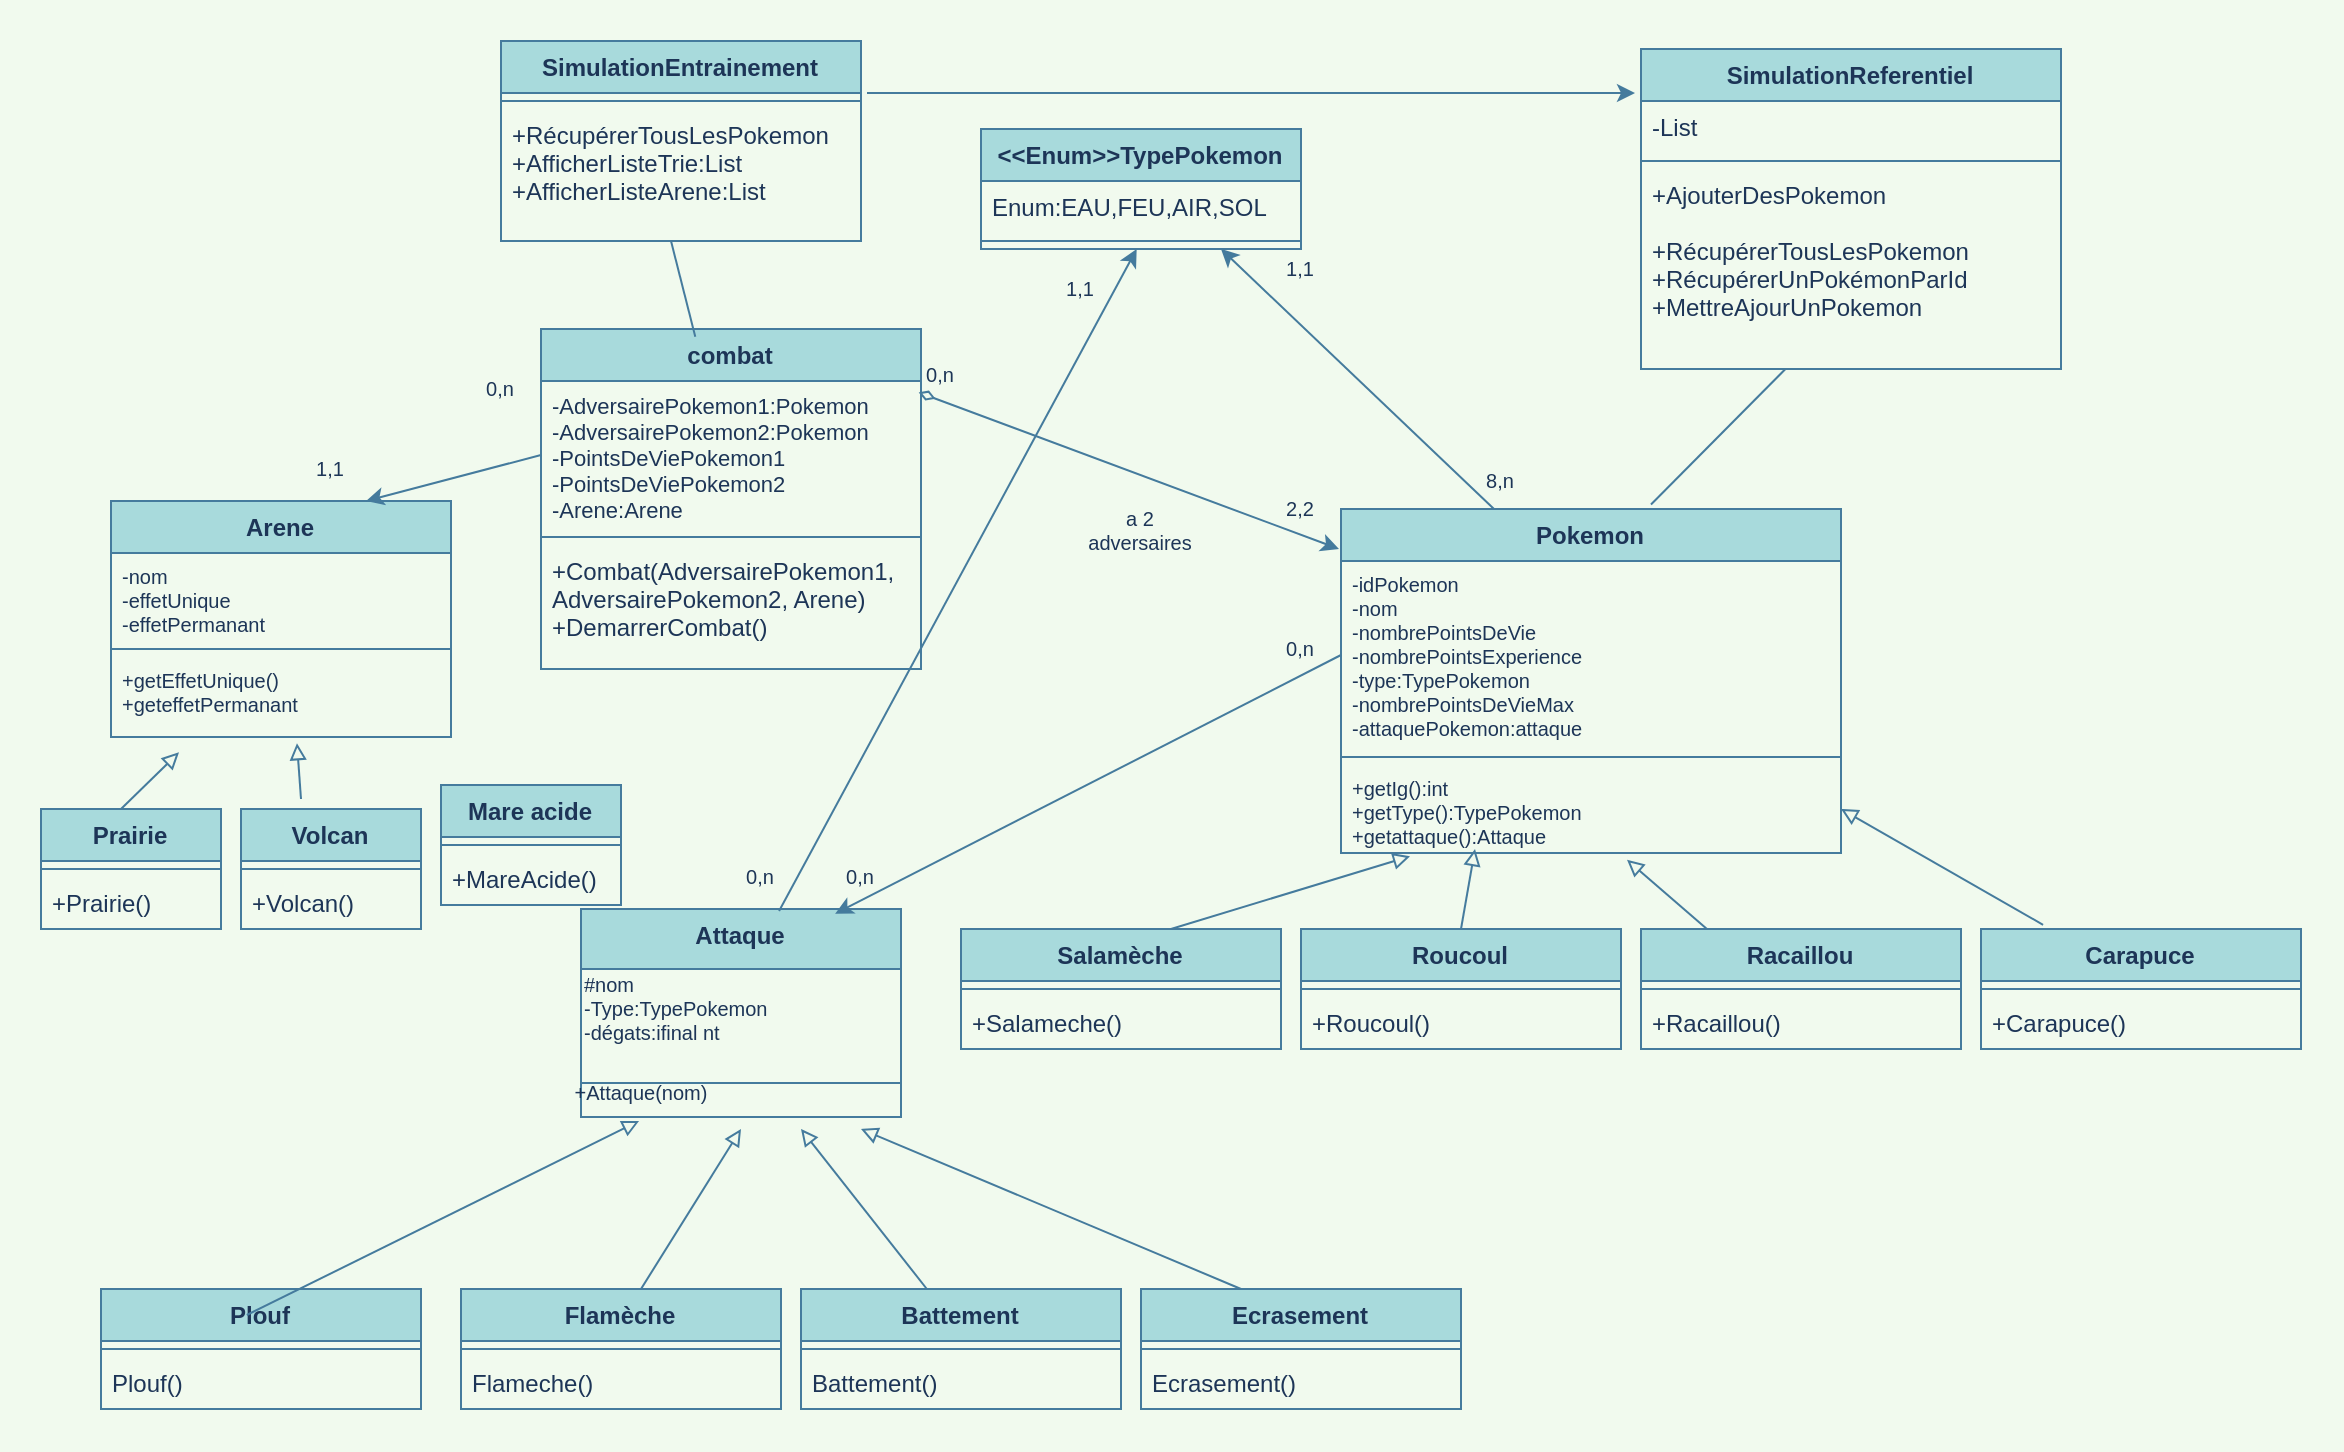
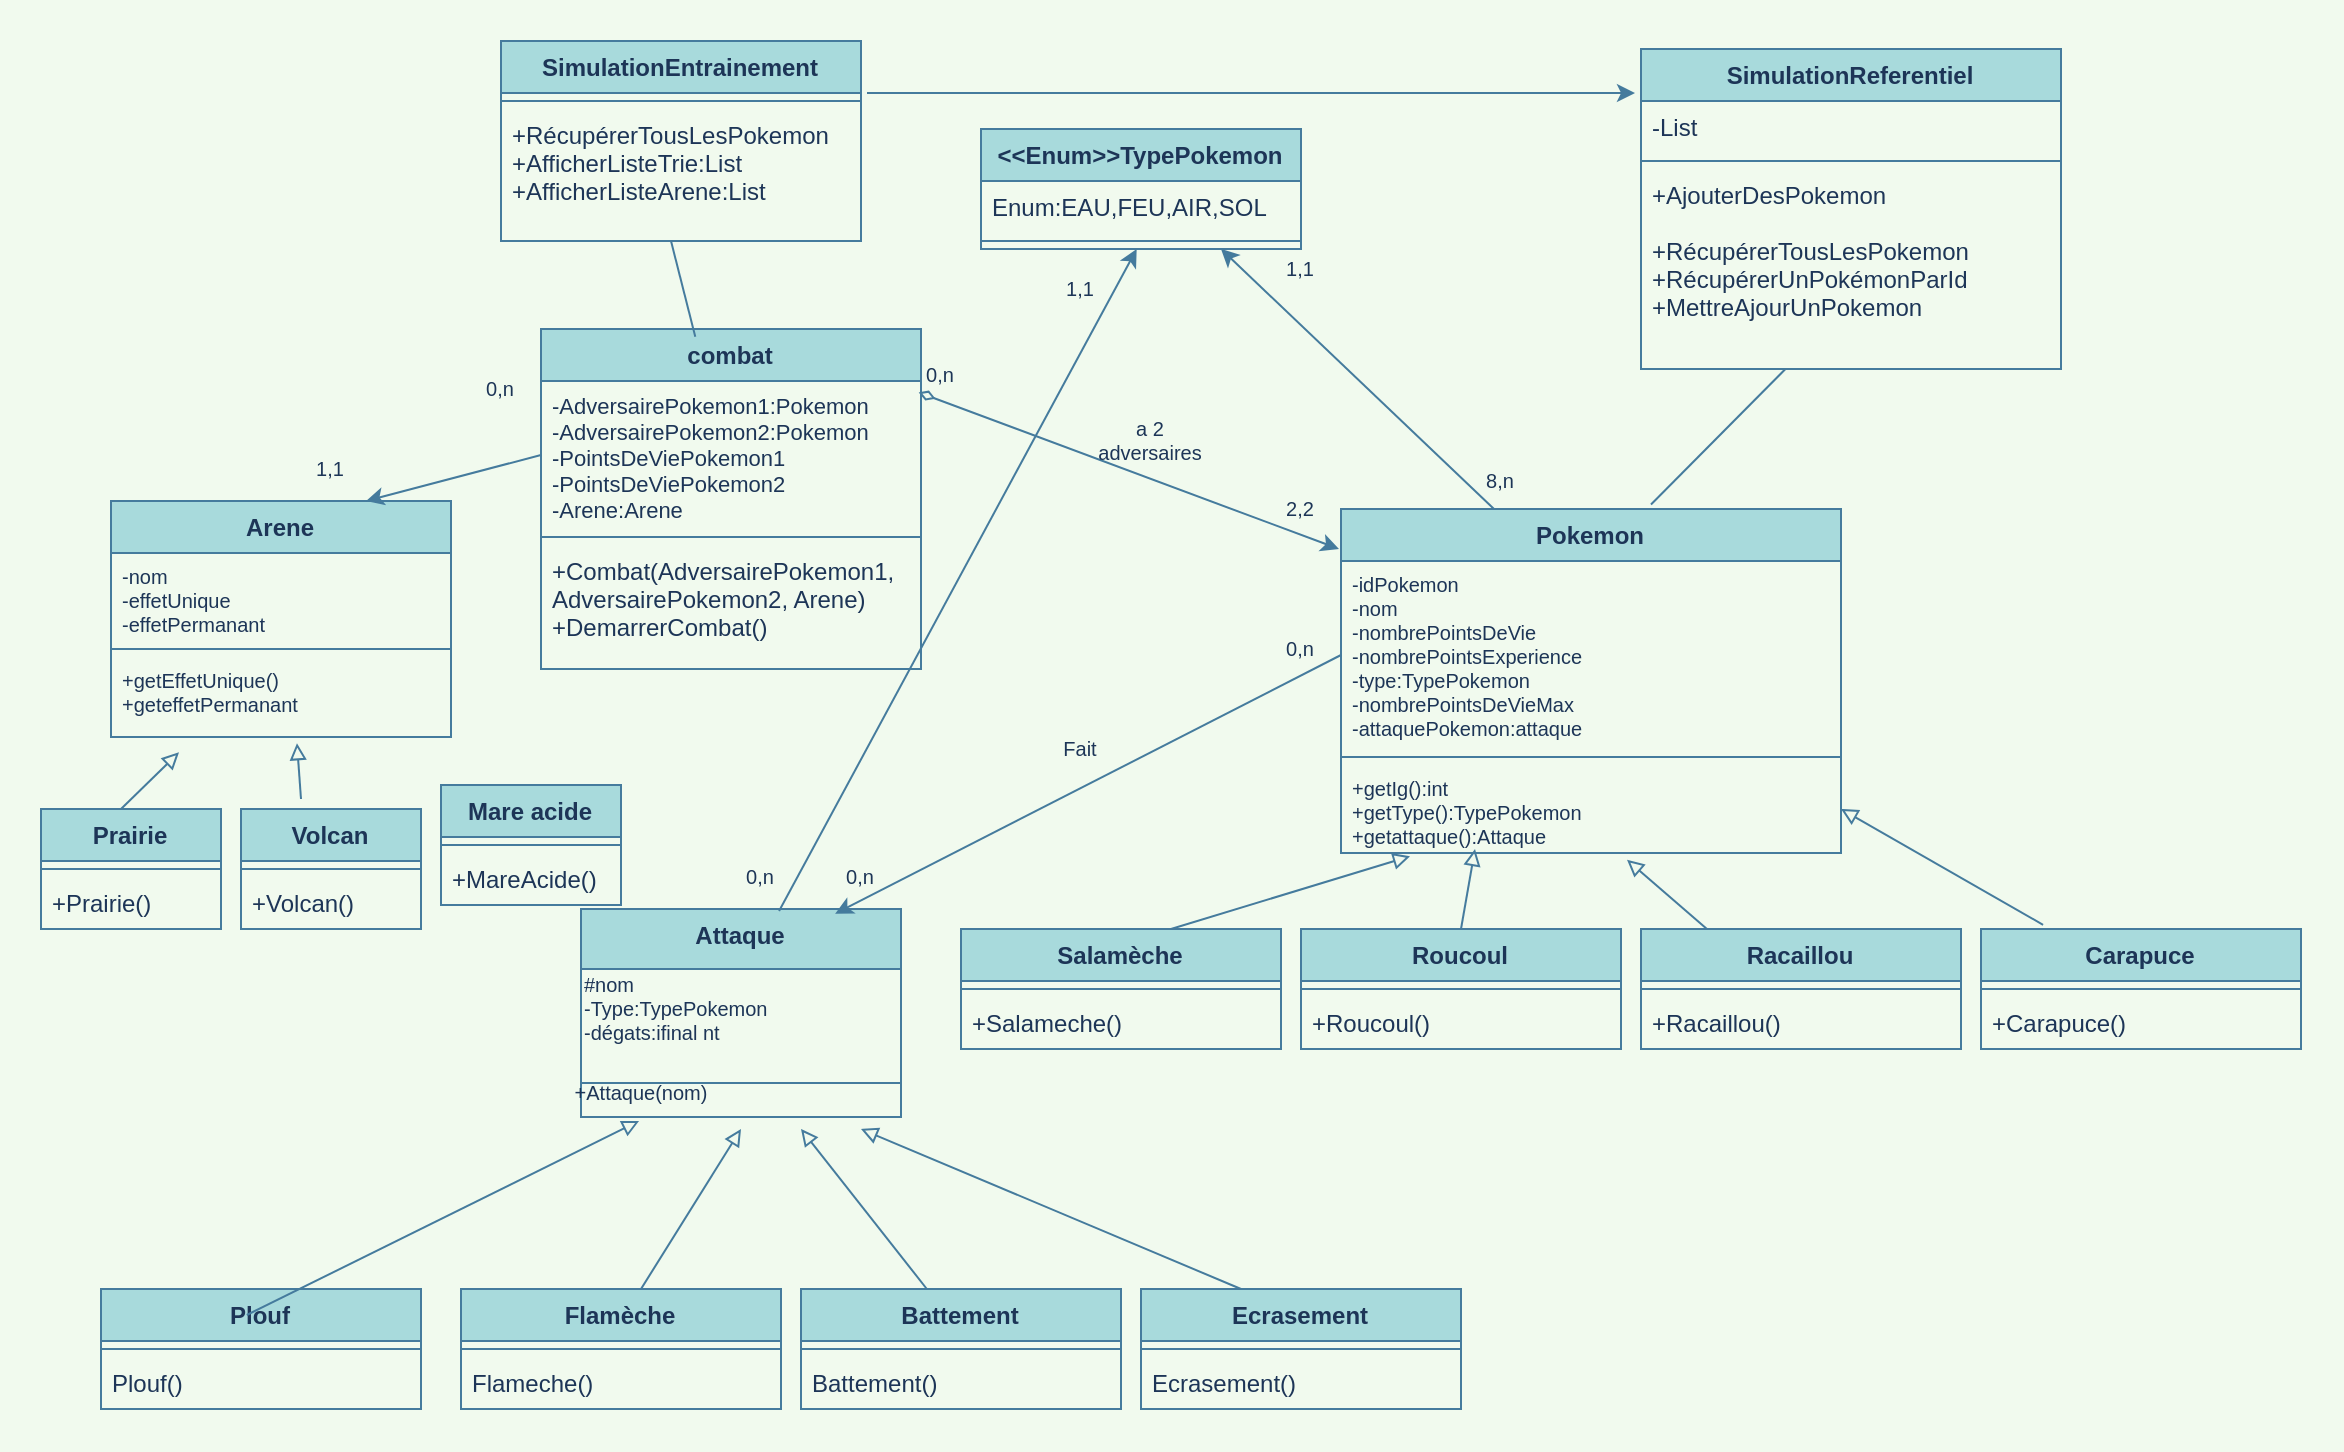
(1141, 531) -> (1151, 441)
none -> (1081, 749)
